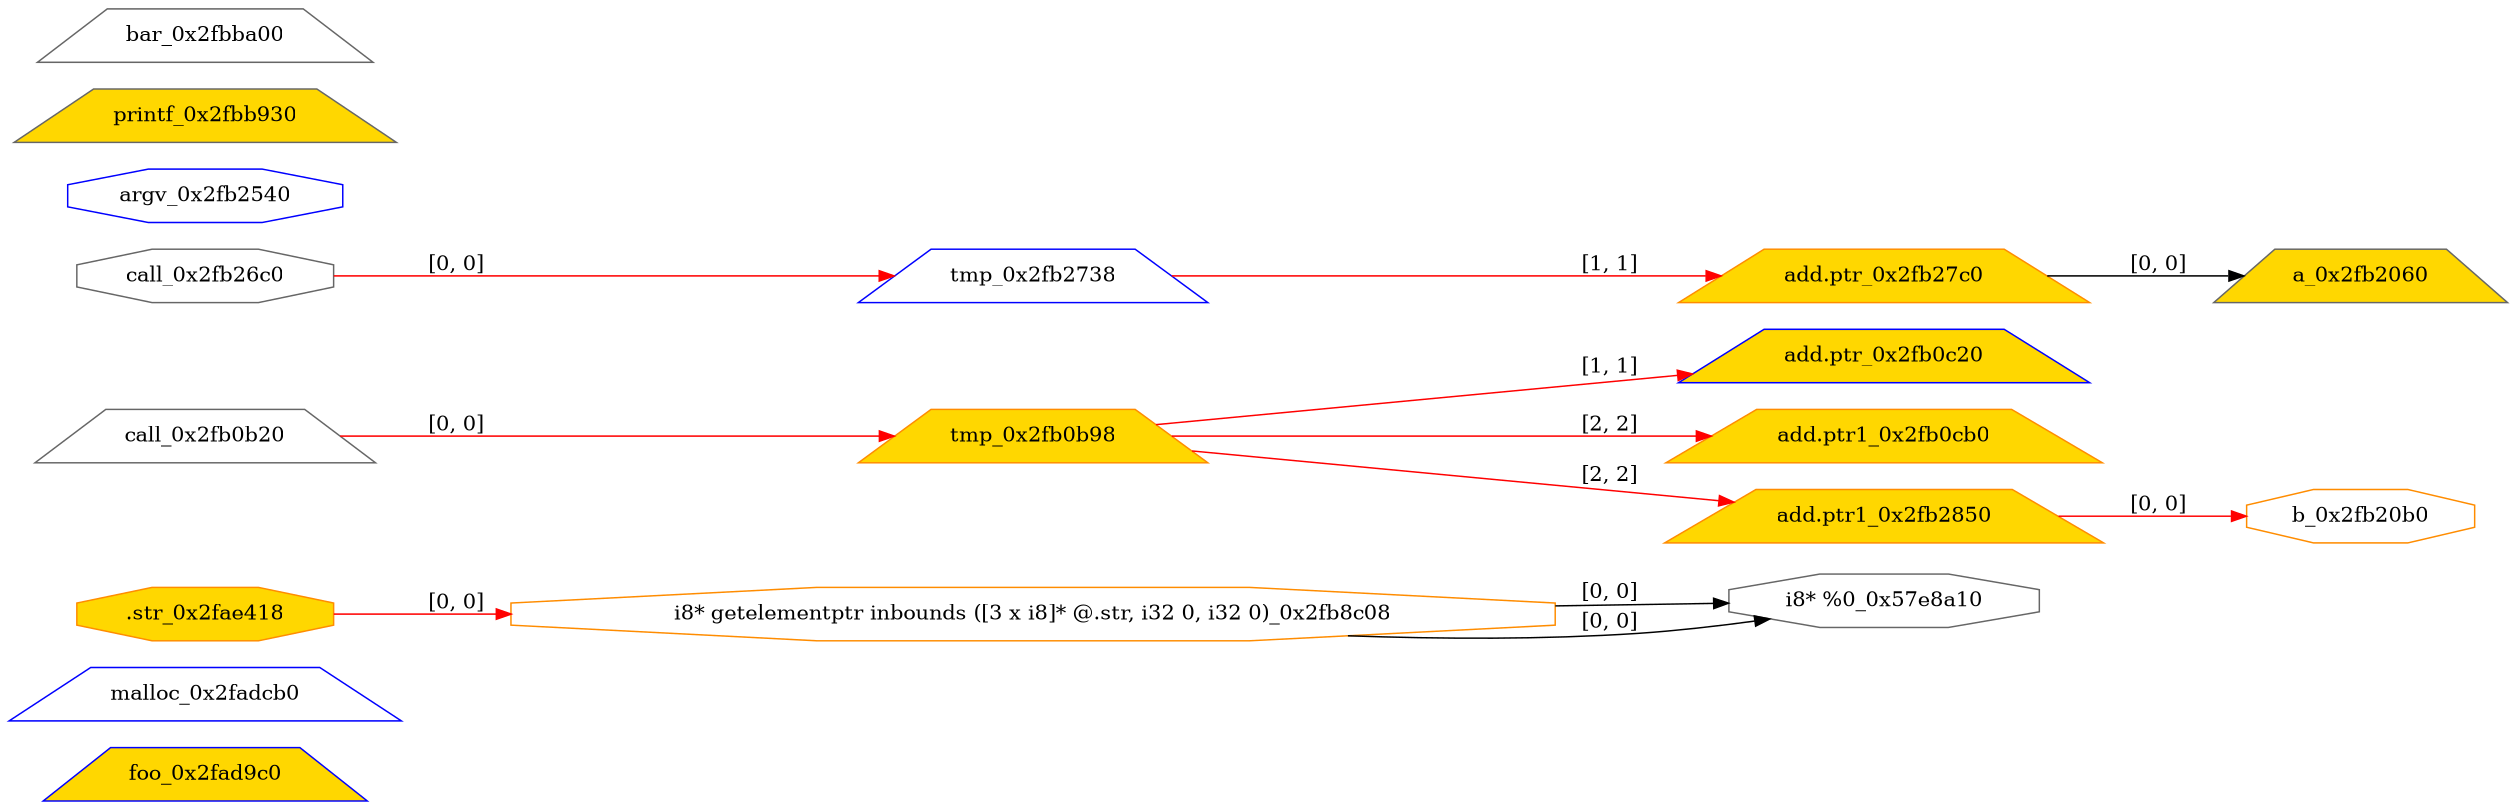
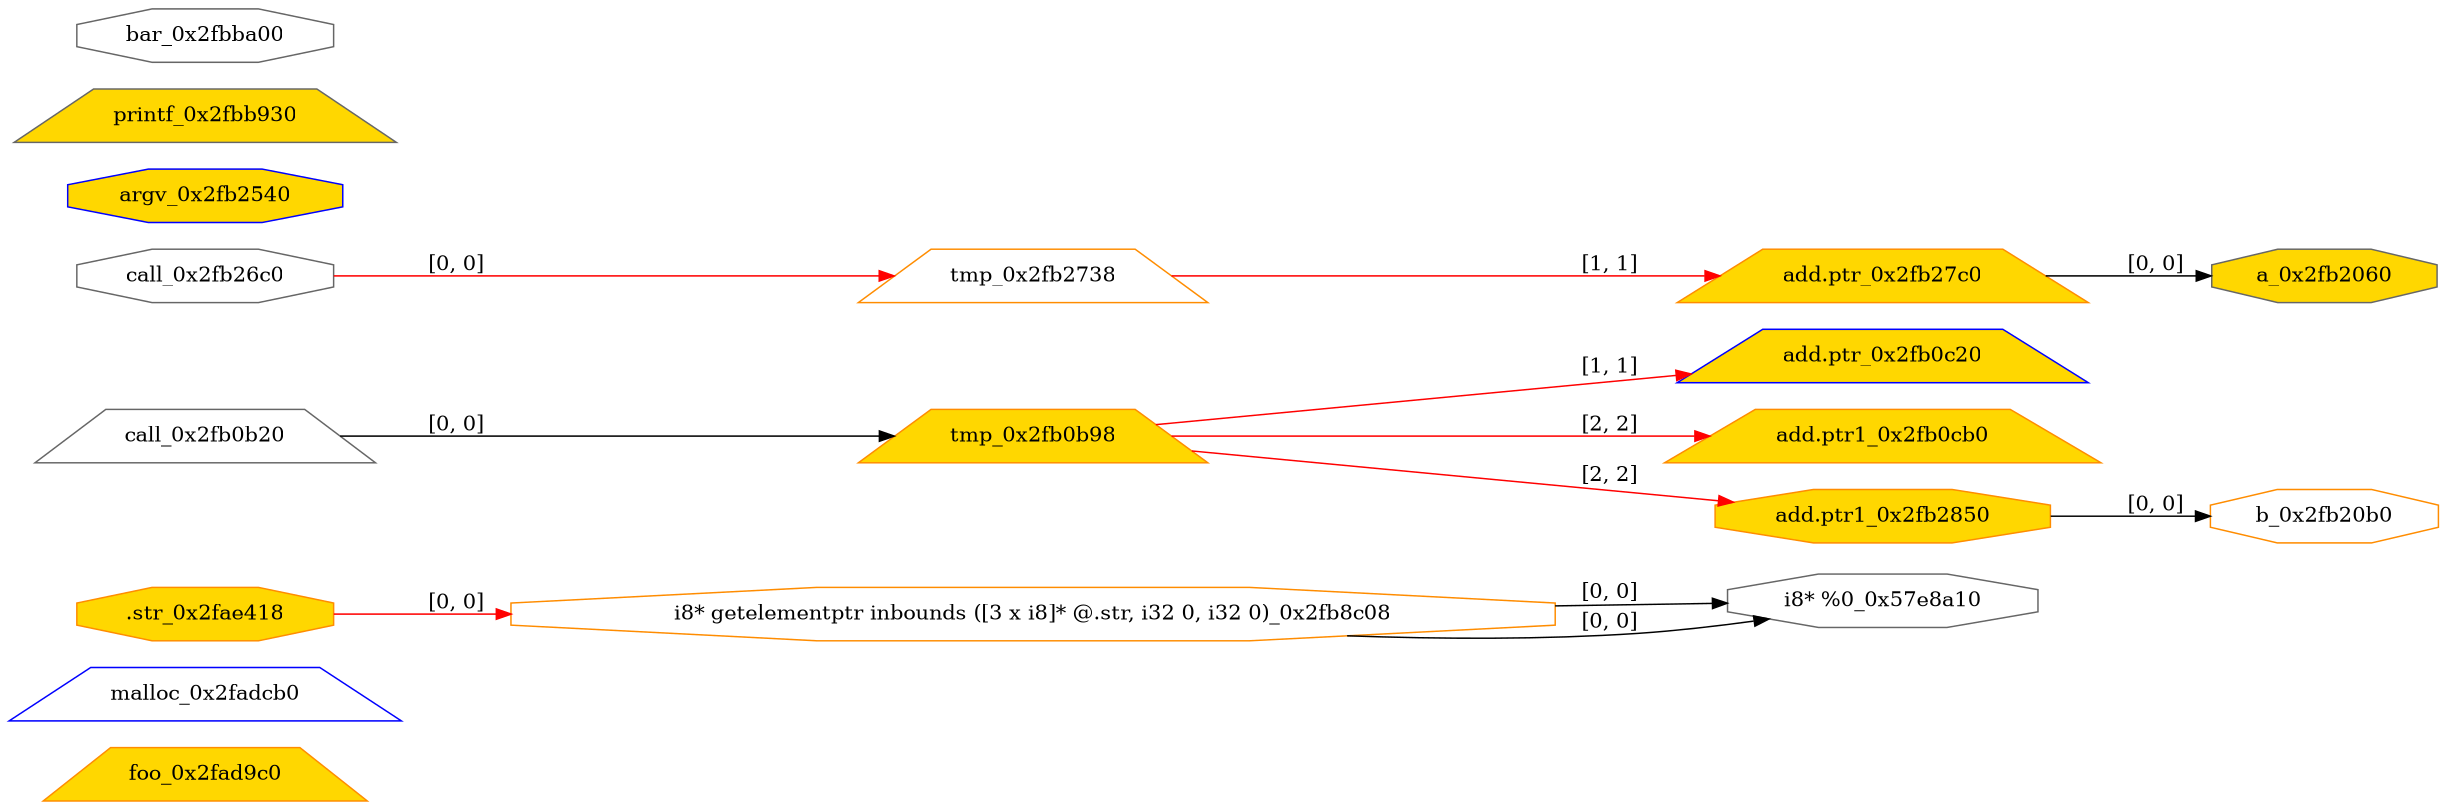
(205, 36) -> (205, 36)
(205, 196) -> (205, 196)
(1033, 276) -> (1033, 276)
(2361, 276) -> (2324, 276)
(610, 436) -> (610, 436)
(1884, 516) -> (1883, 516)
(2145, 516) -> (2123, 516)
(205, 774) -> (205, 774)
